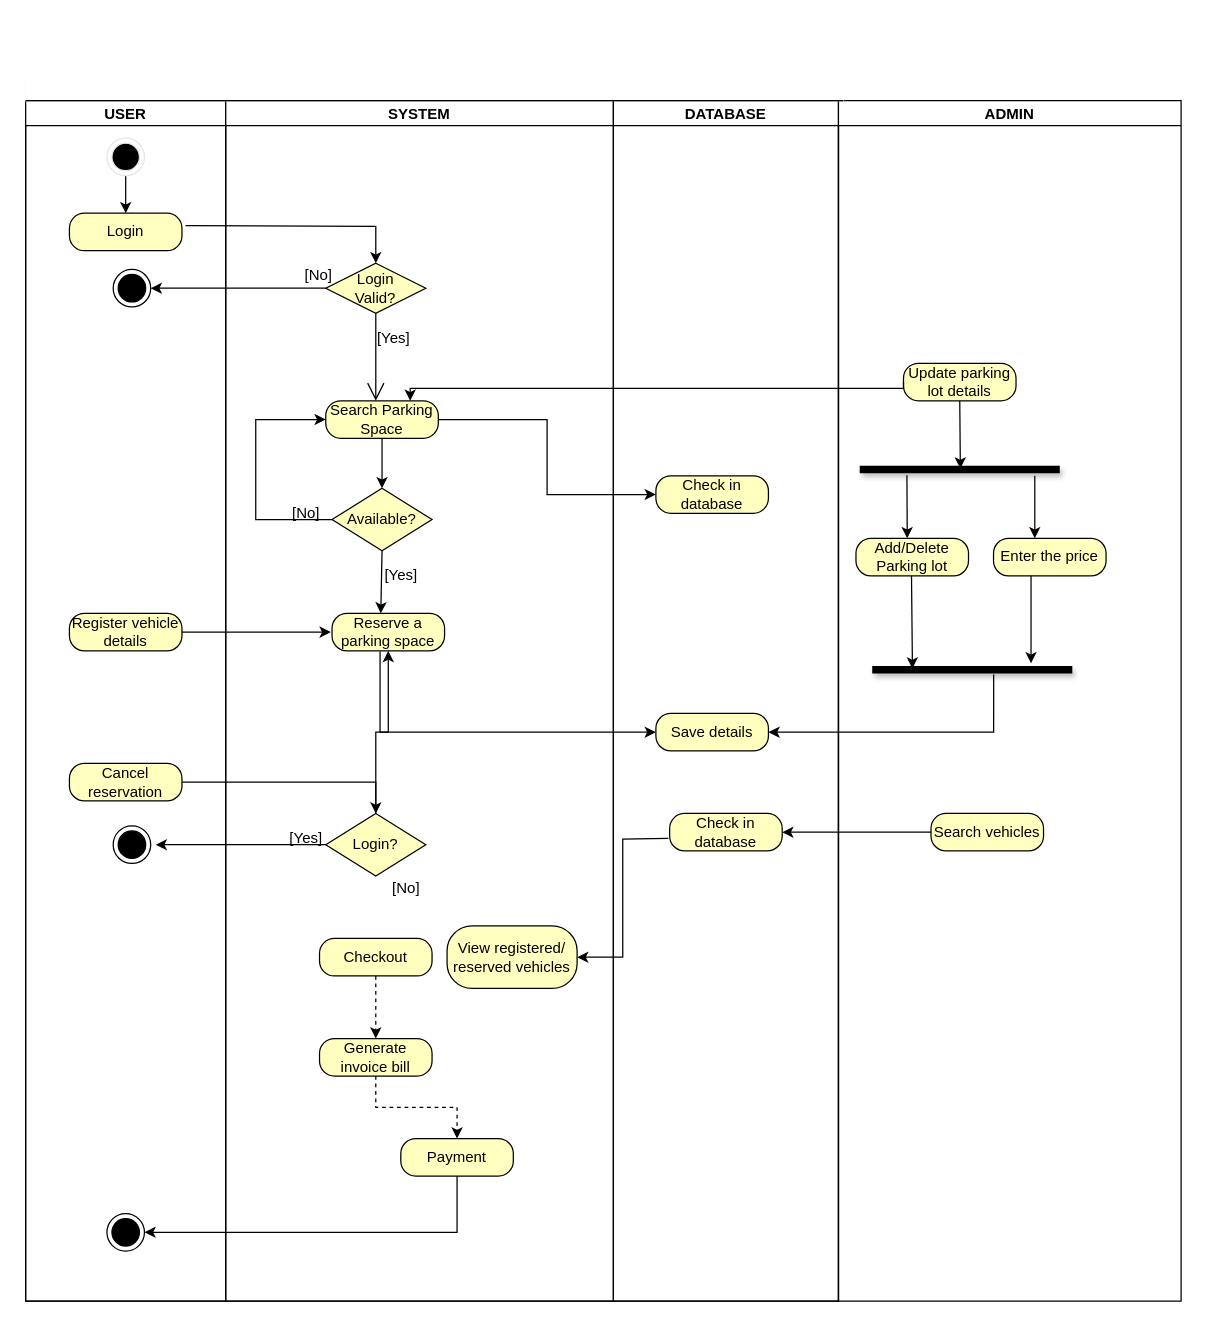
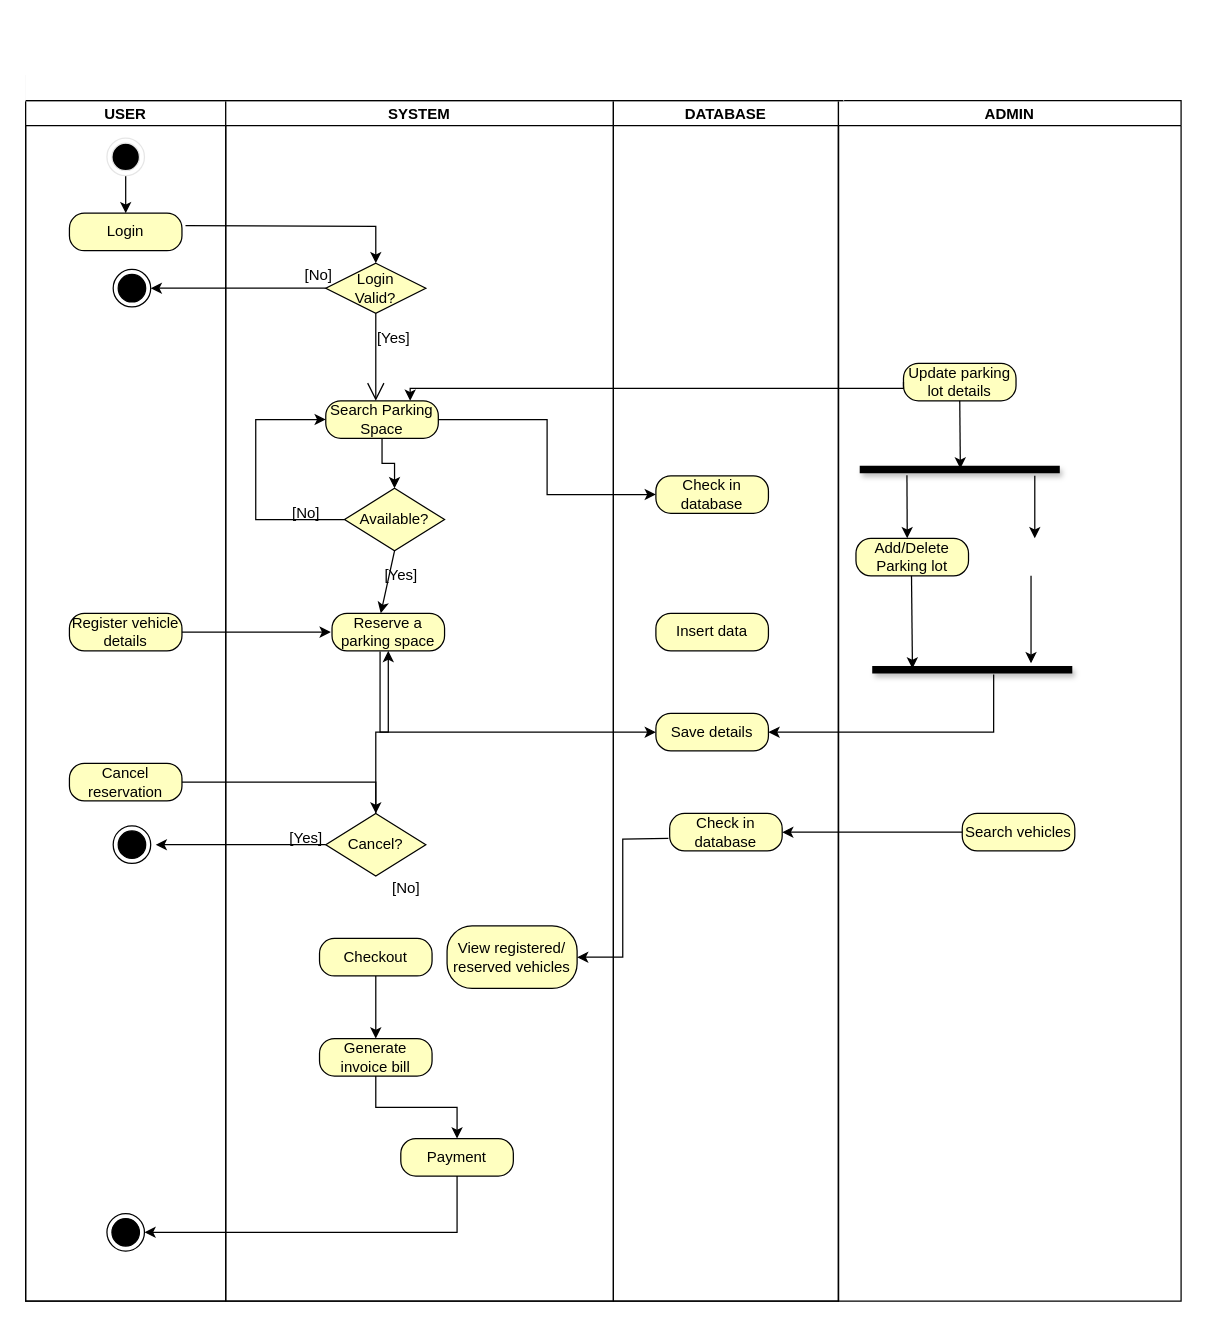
(382, 519) -> (394, 519)
(1049, 557) -> none
none -> (712, 632)
(987, 832) -> (1018, 832)
(376, 844) -> (376, 844)
(376, 1003) -> (376, 1003)
(413, 1107) -> (413, 1107)
